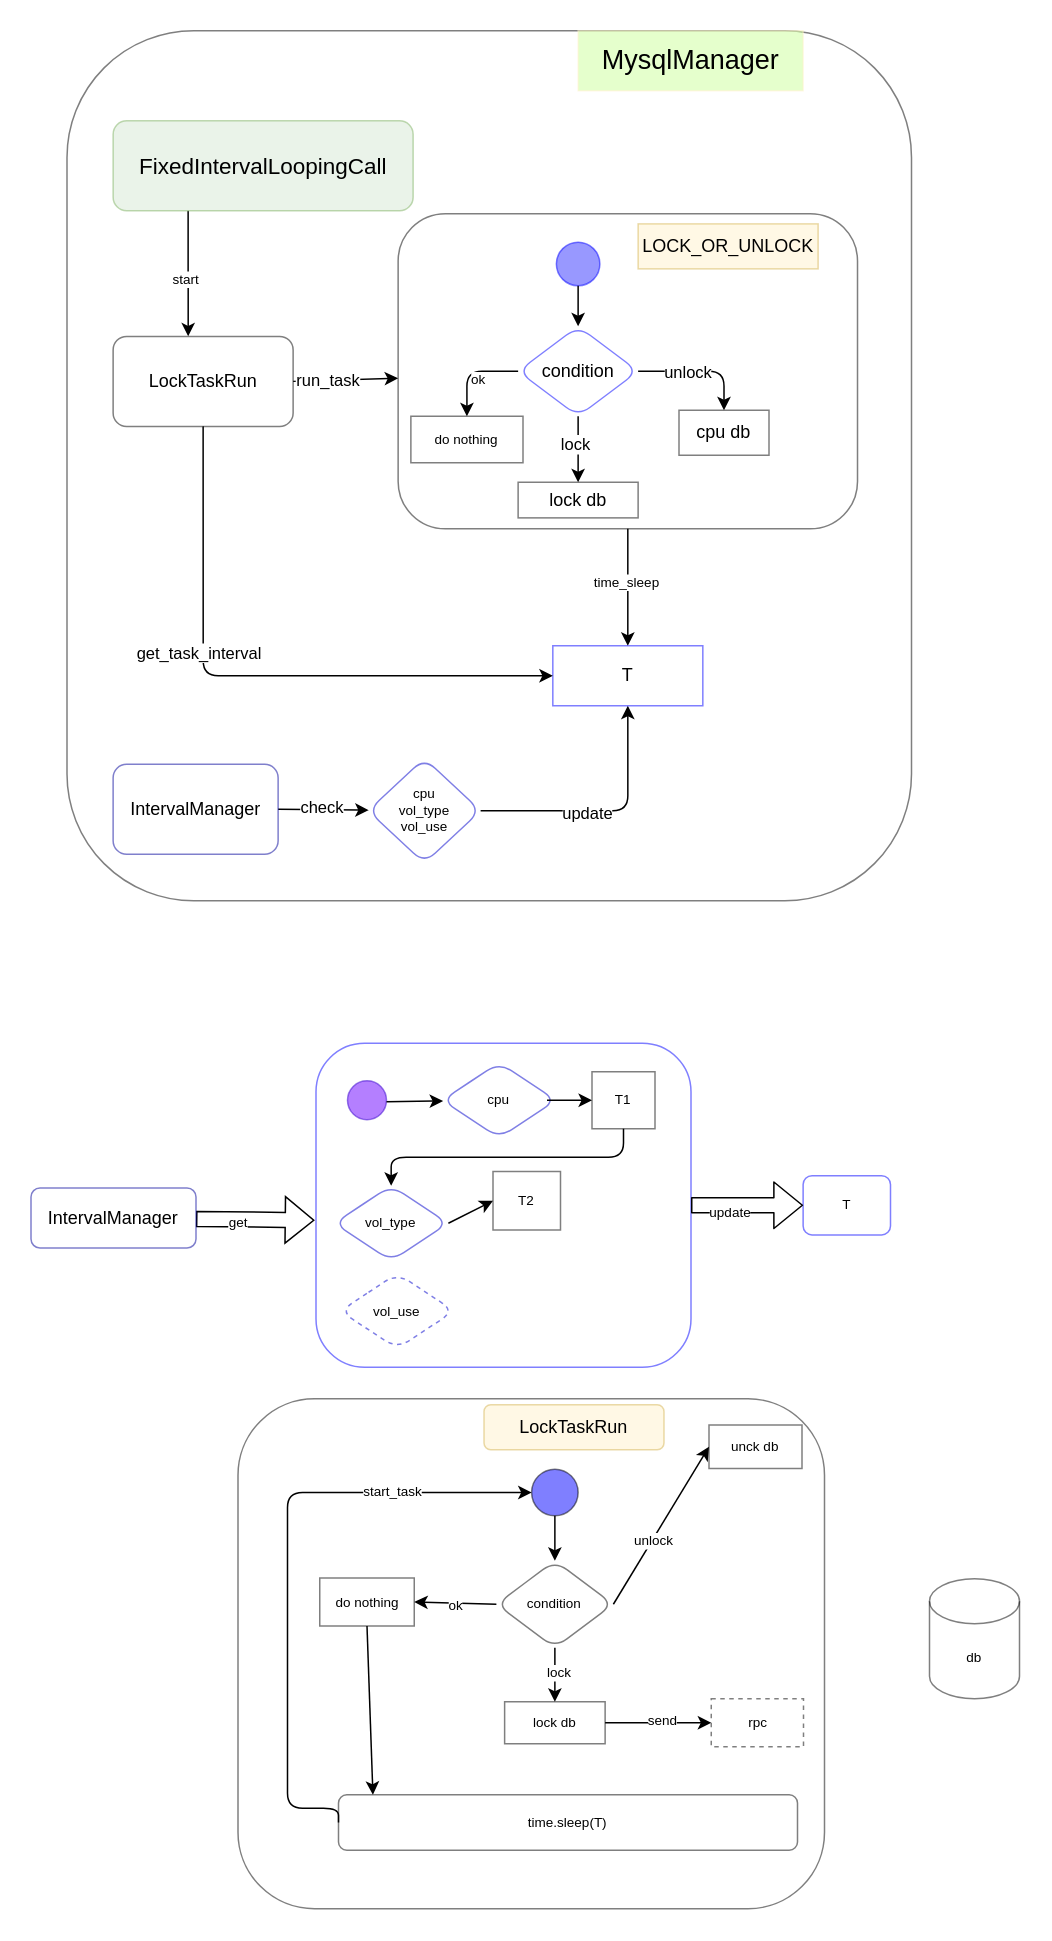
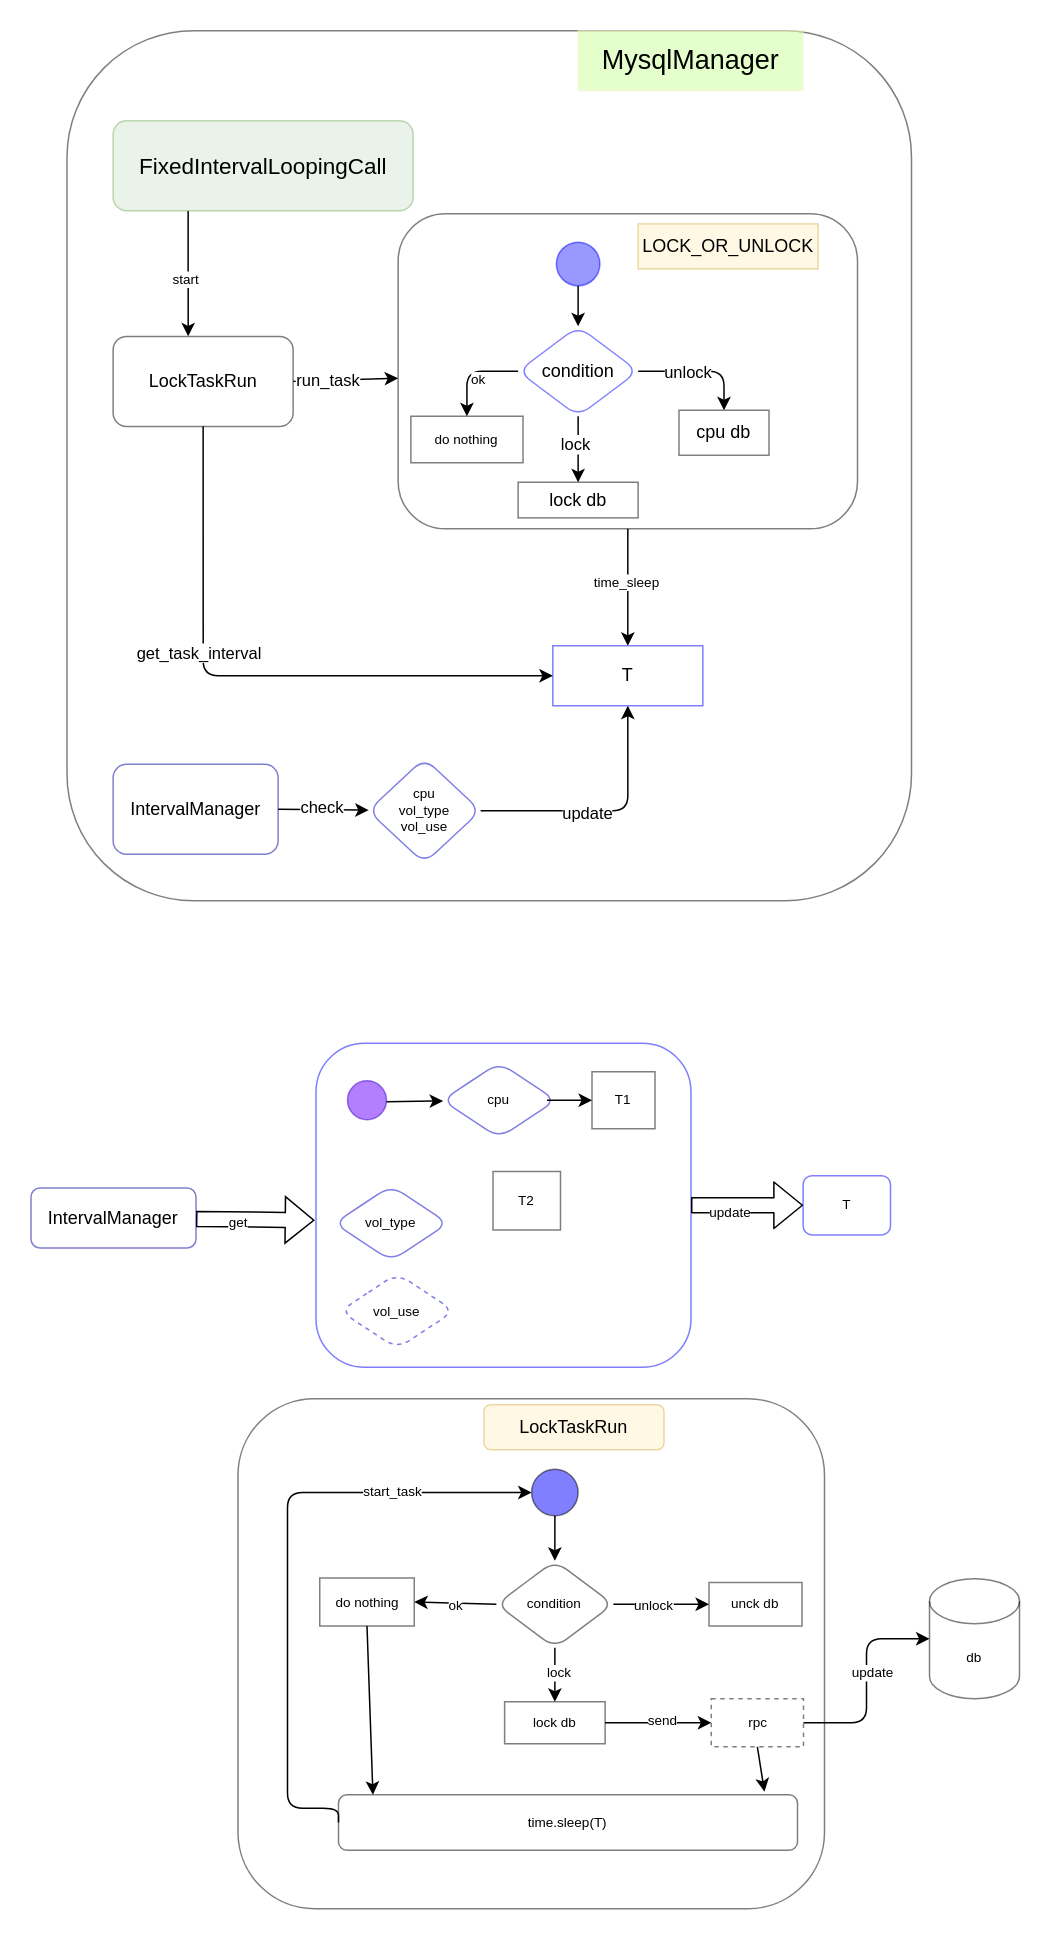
(513, 1157) -> none
(466, 1214) -> none
(755, 1447) -> (755, 1604)
none -> (866, 1686)
none -> (760, 1765)
